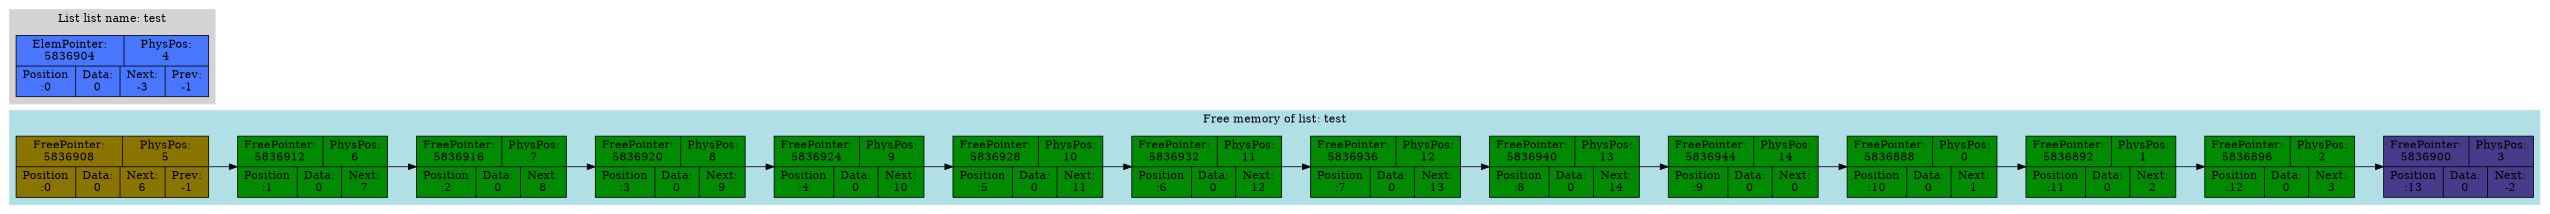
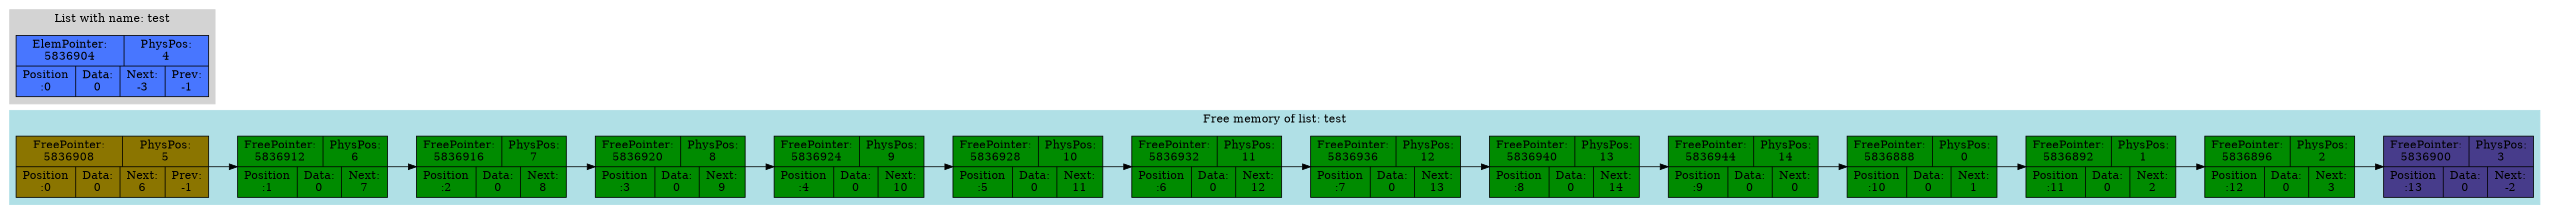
(112, 19) -> (112, 19)
